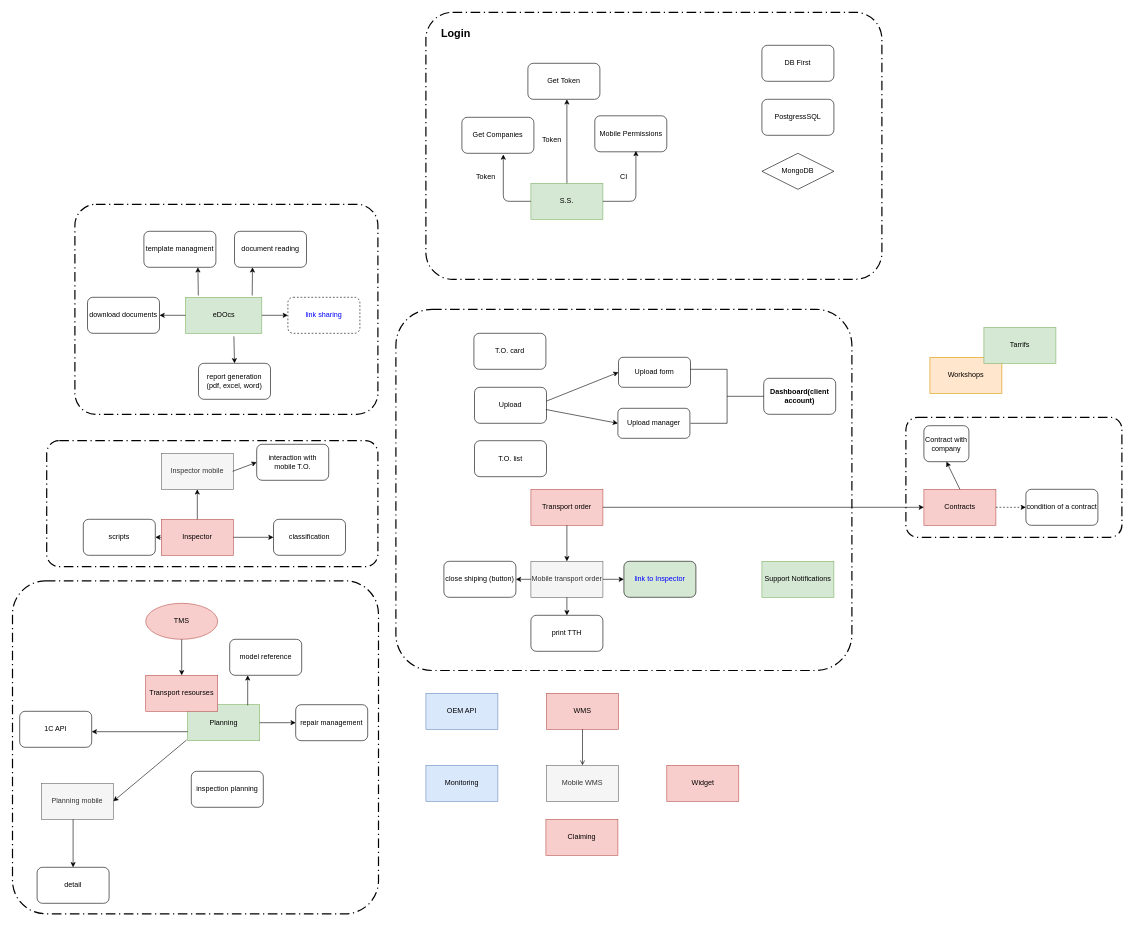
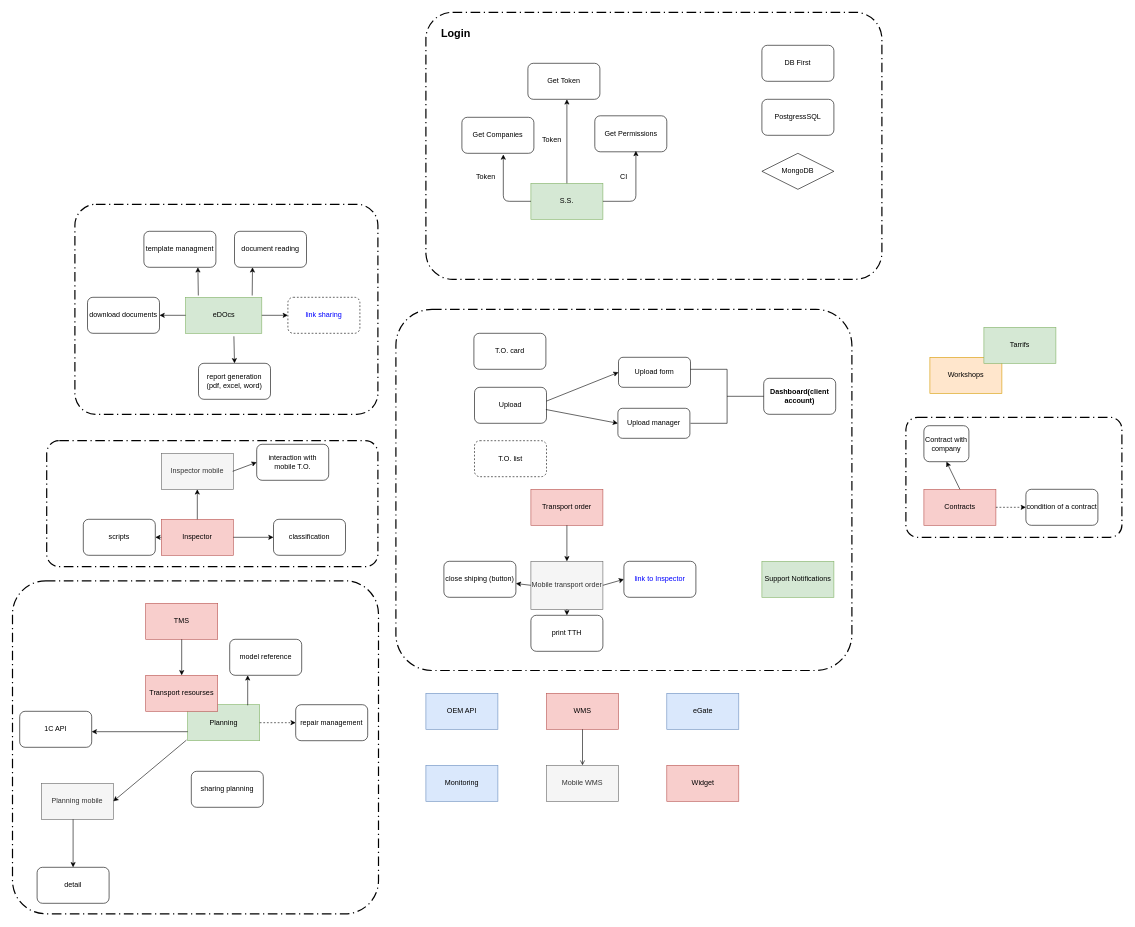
(631, 134) -> (631, 134)
(510, 459) -> (510, 459)
(918, 507) -> none
(567, 579) -> (567, 585)
(660, 579) -> (660, 579)
(182, 621) -> (182, 621)
none -> (703, 711)
(276, 723) -> (276, 723)
(227, 789) -> (227, 789)
(582, 837) -> none
